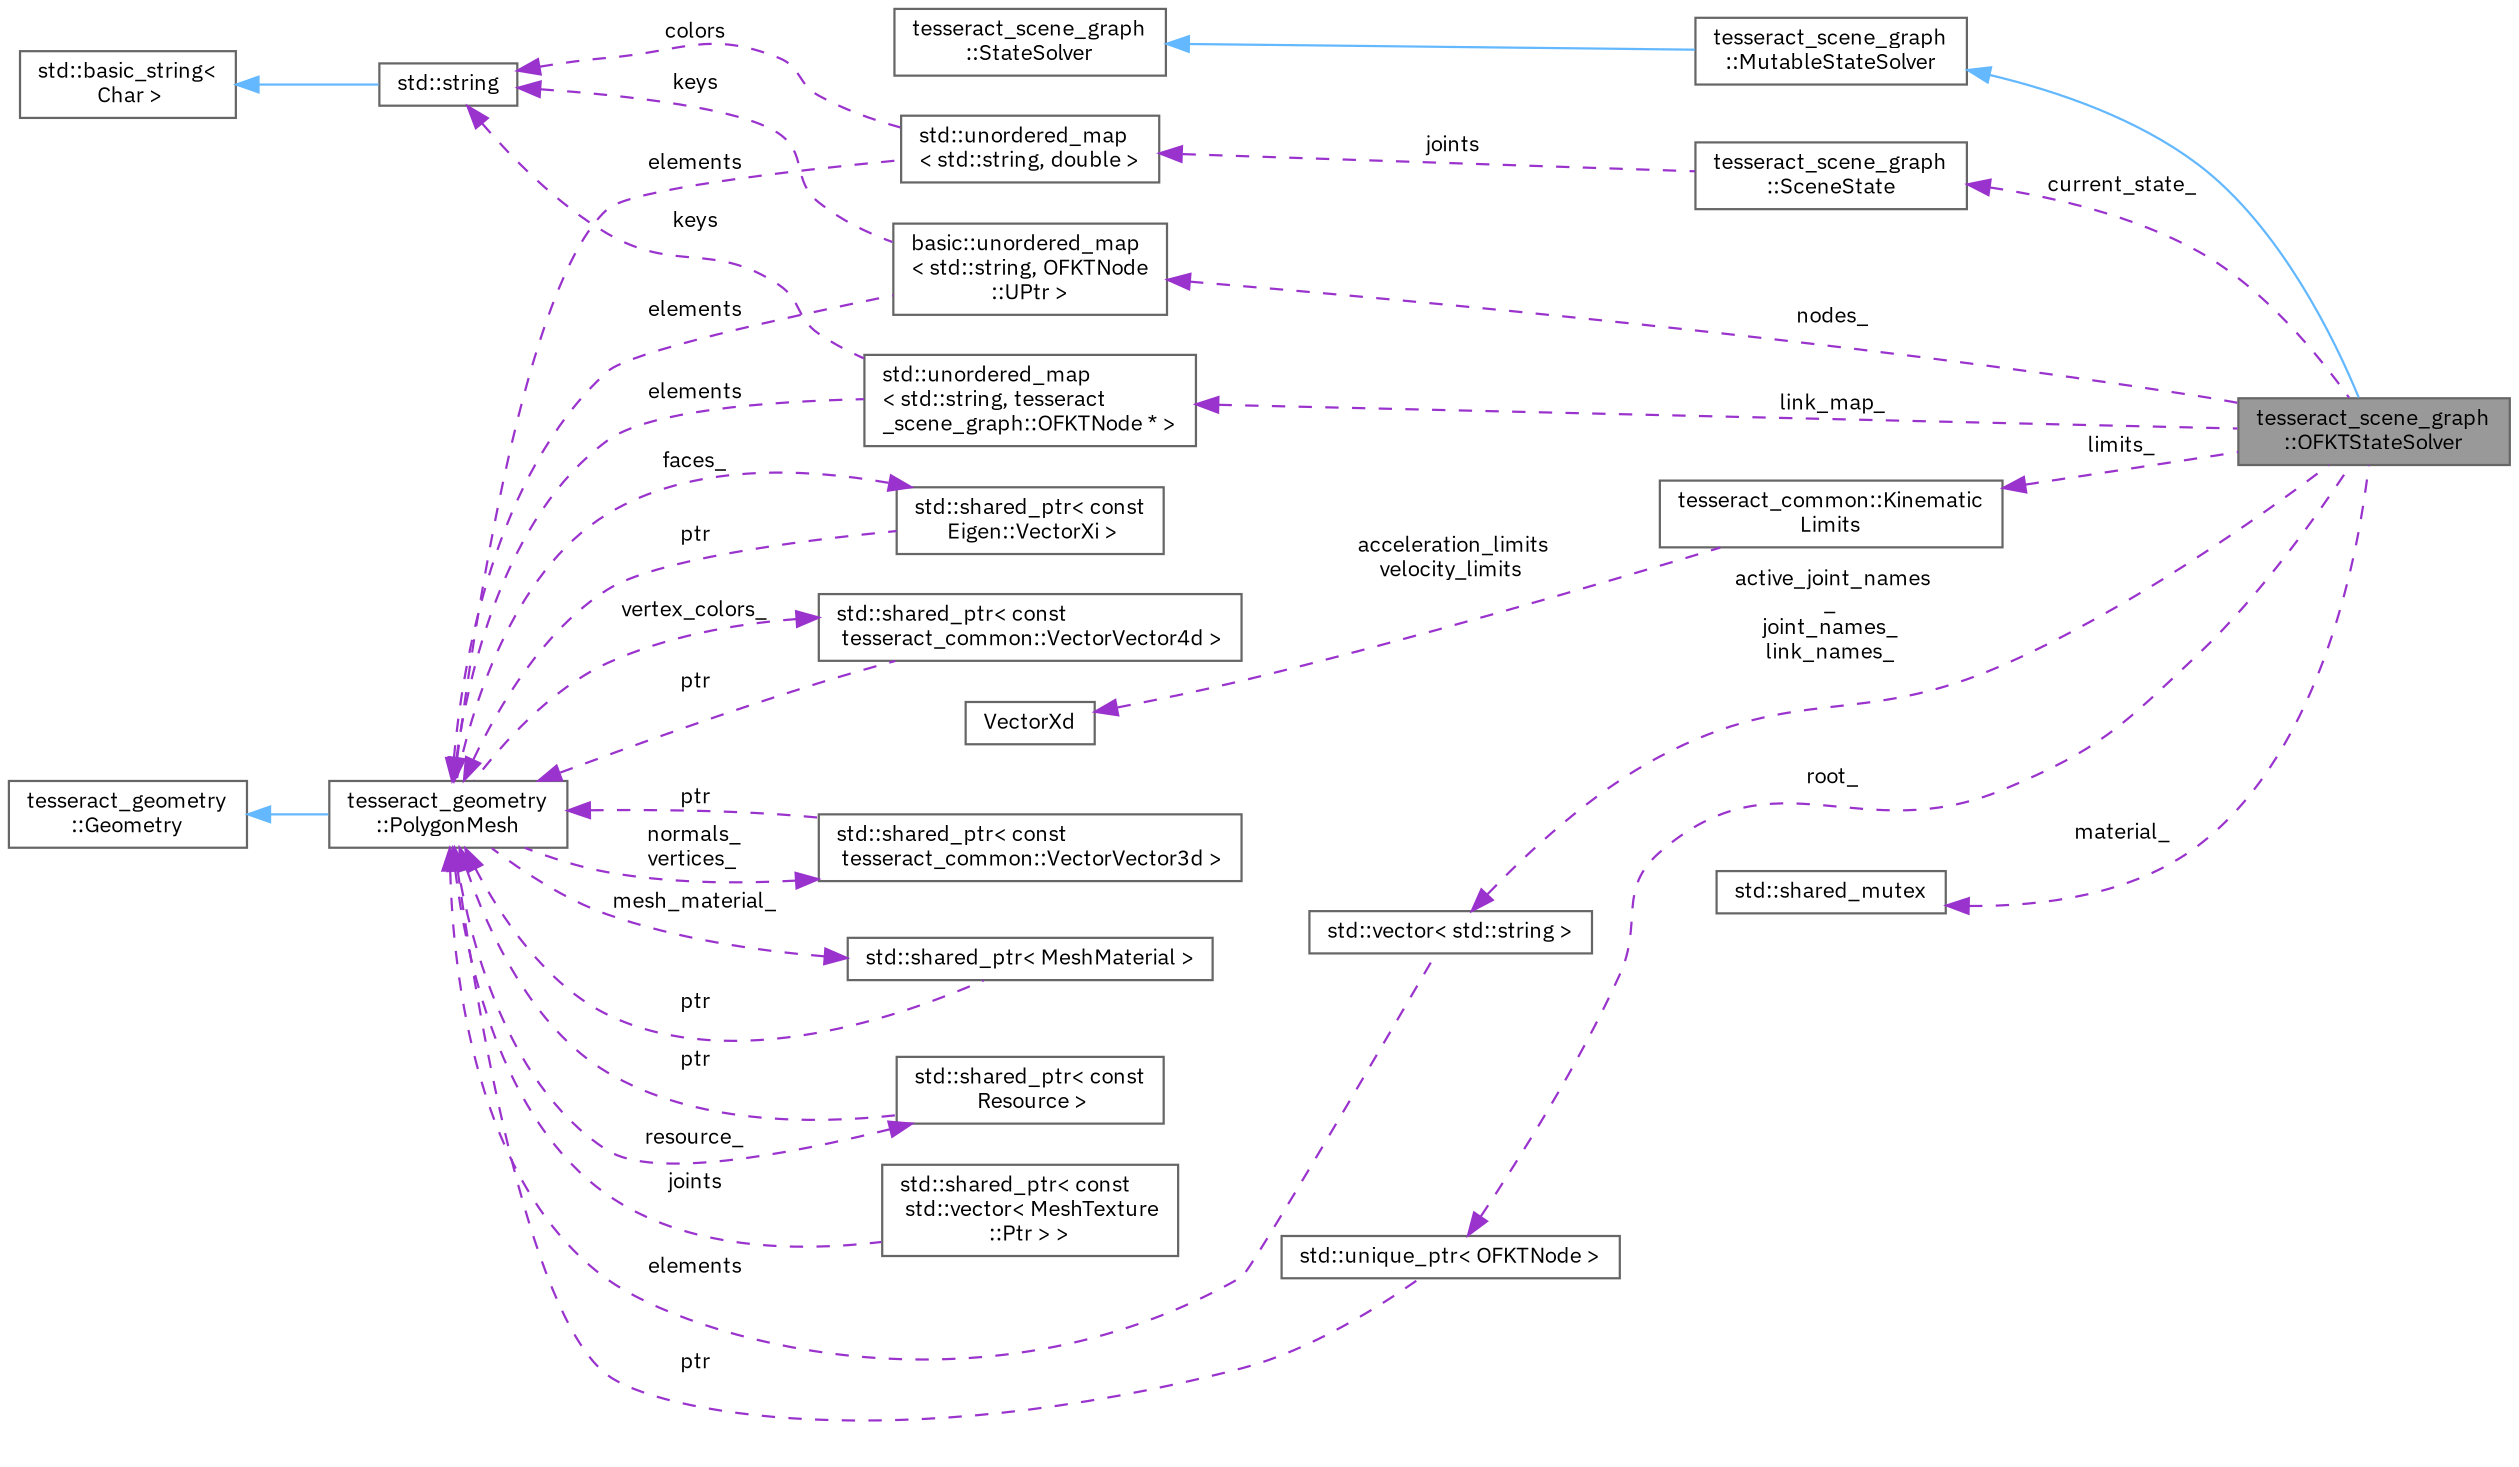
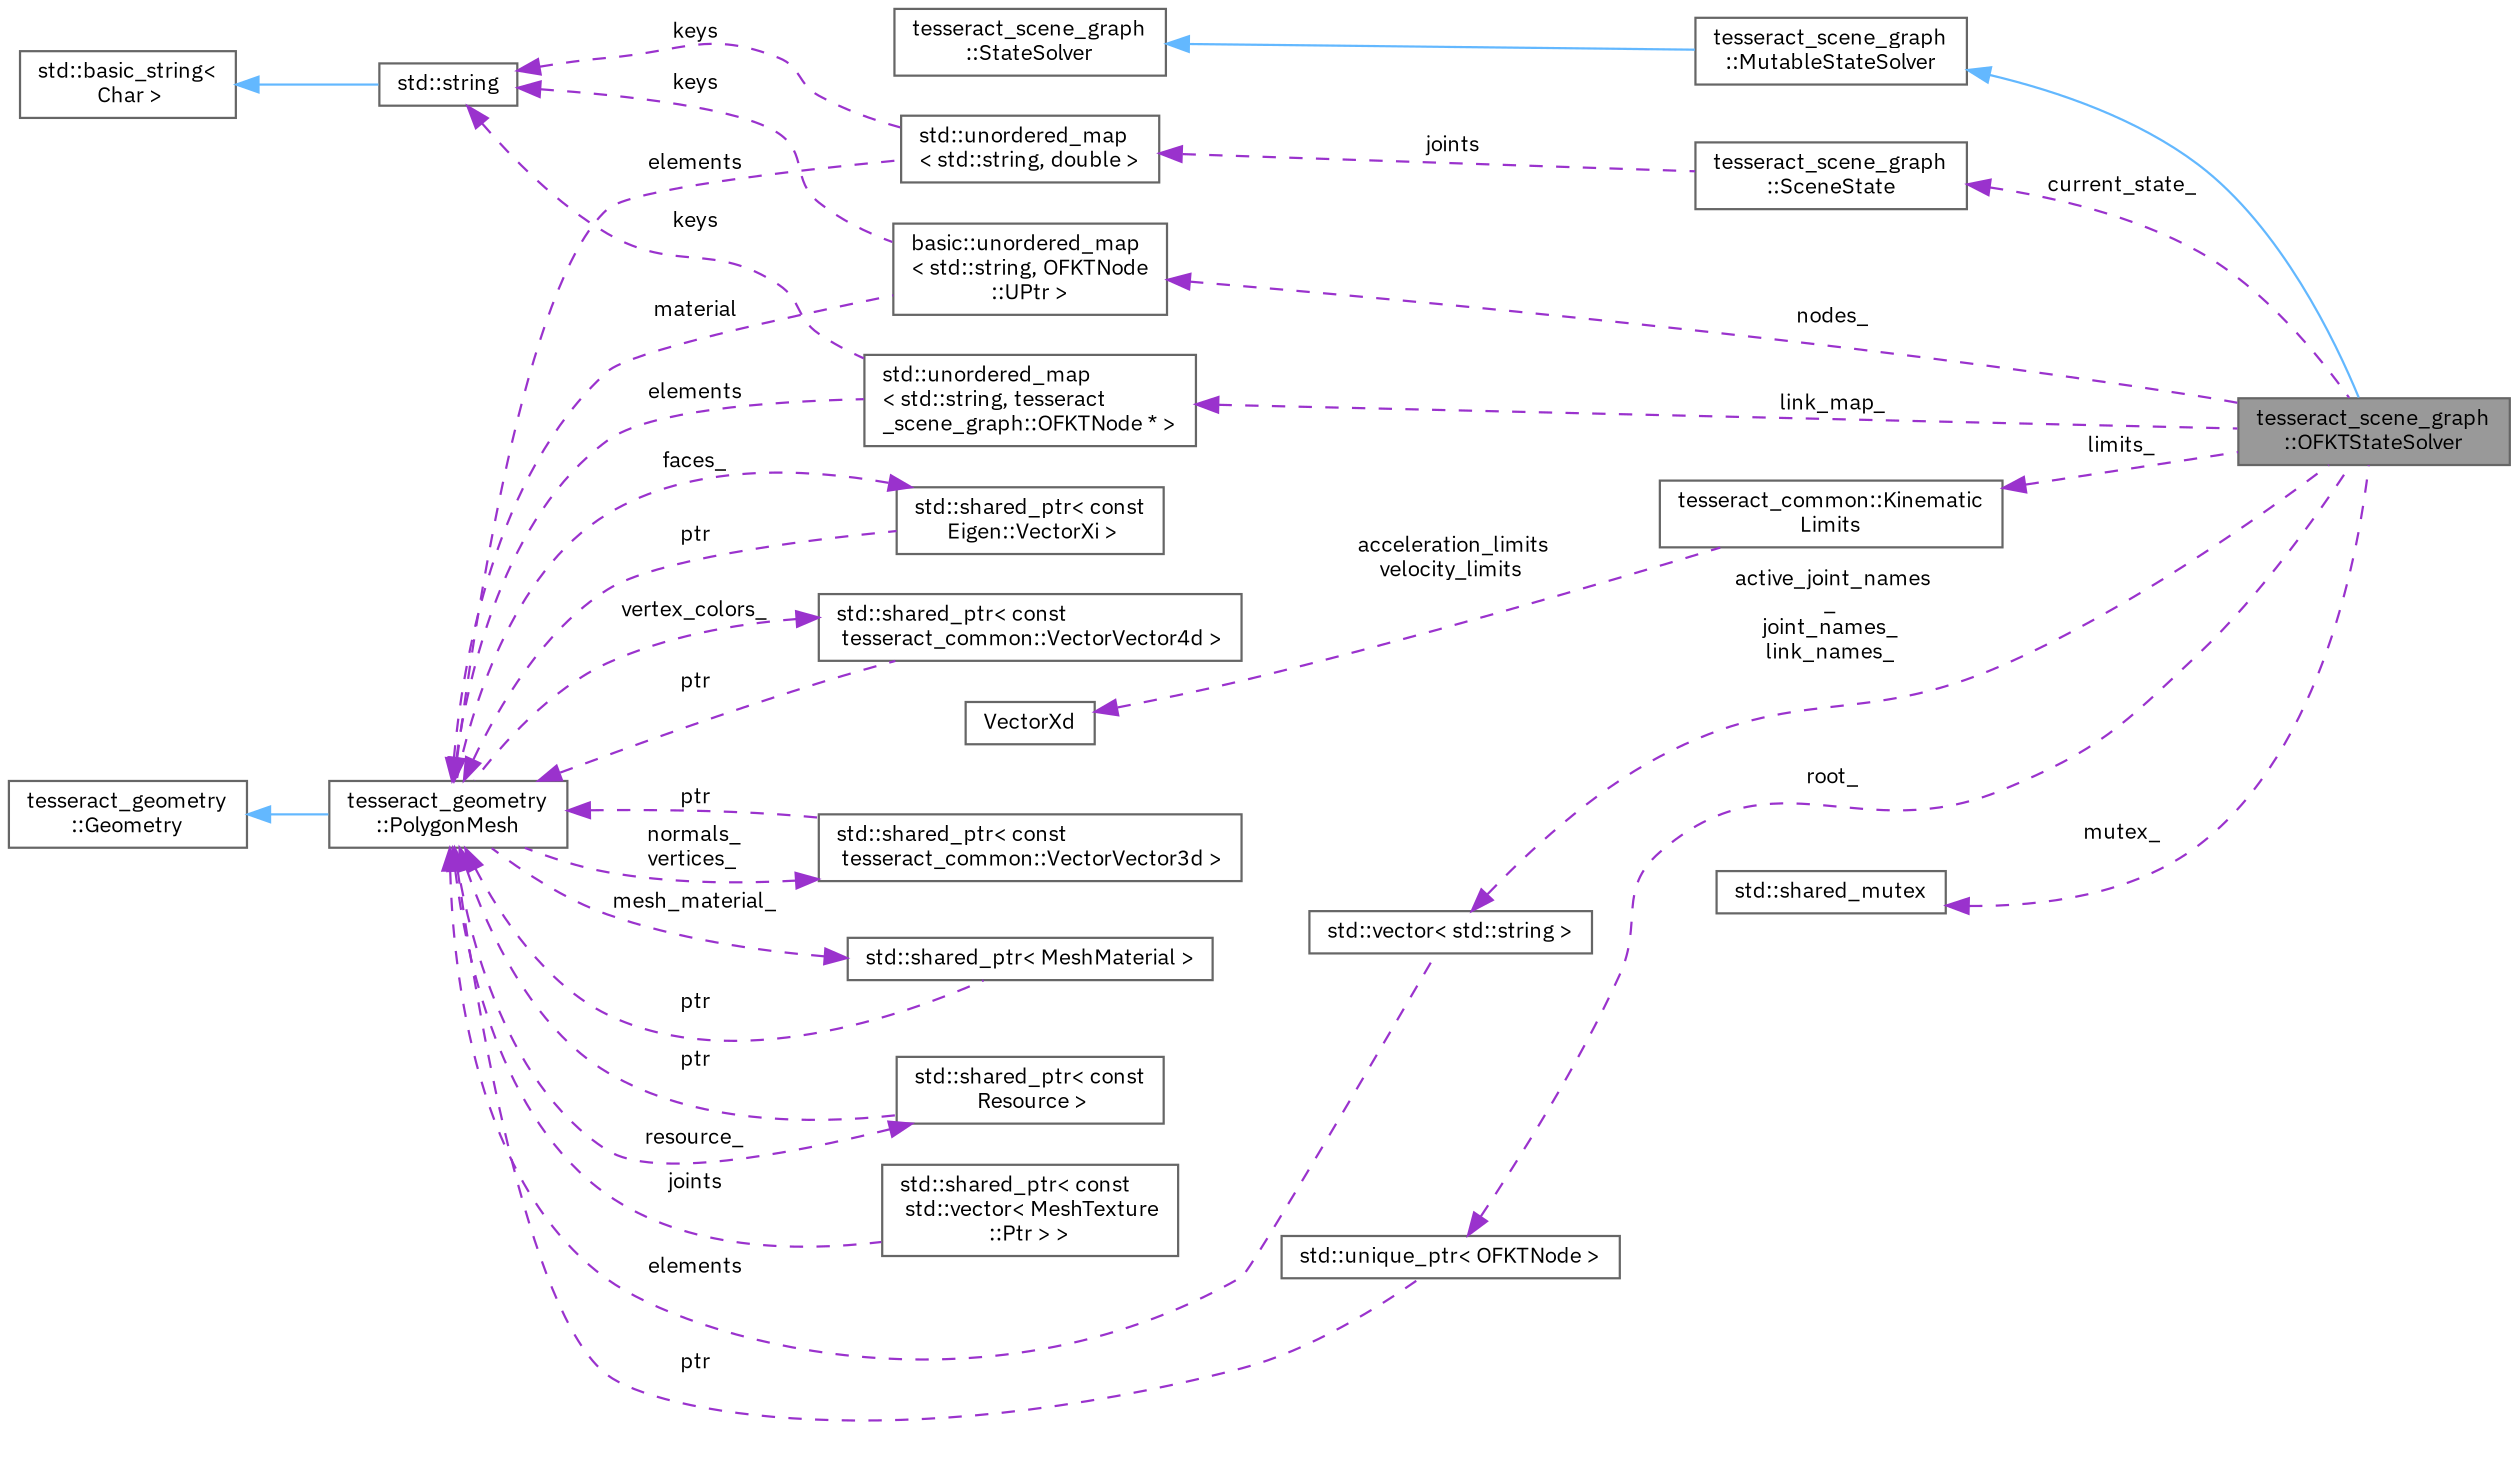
(693, 32) -> (693, 32)
(693, 310) -> (693, 310)
(2120, 833) -> (2120, 833)
